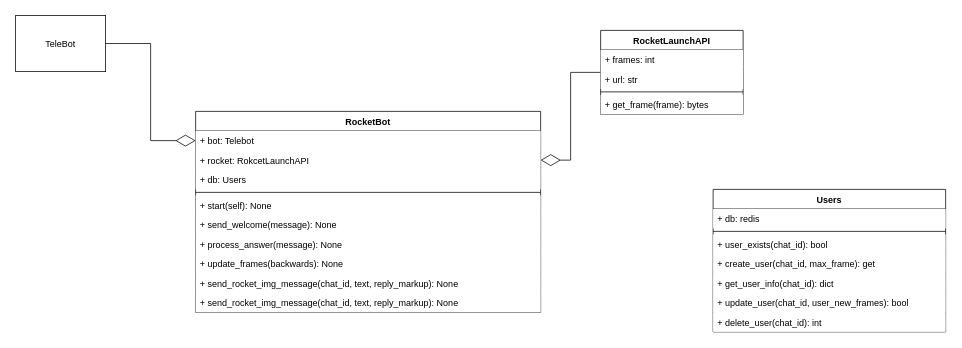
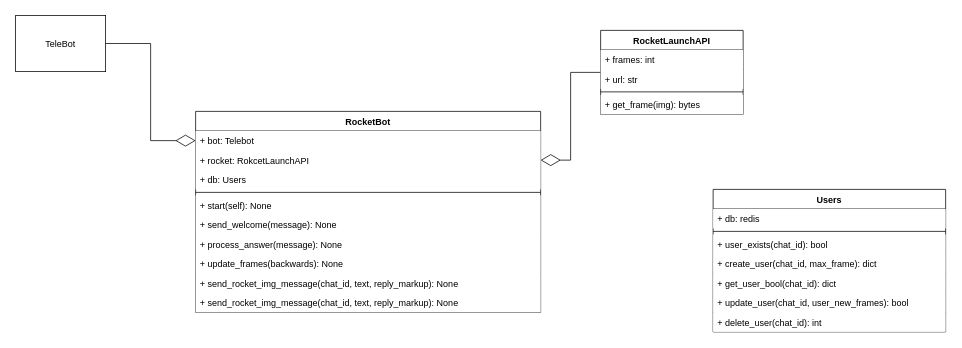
(664, 105) -> (658, 105)
(806, 264) -> (807, 264)
(786, 284) -> (786, 284)
